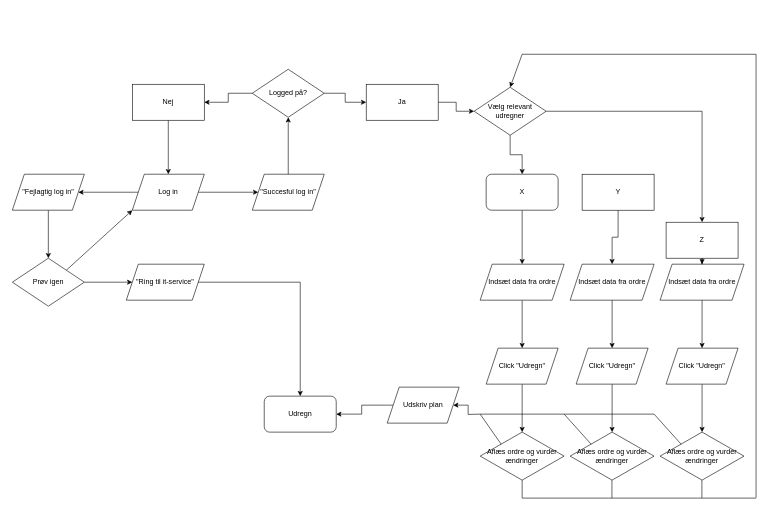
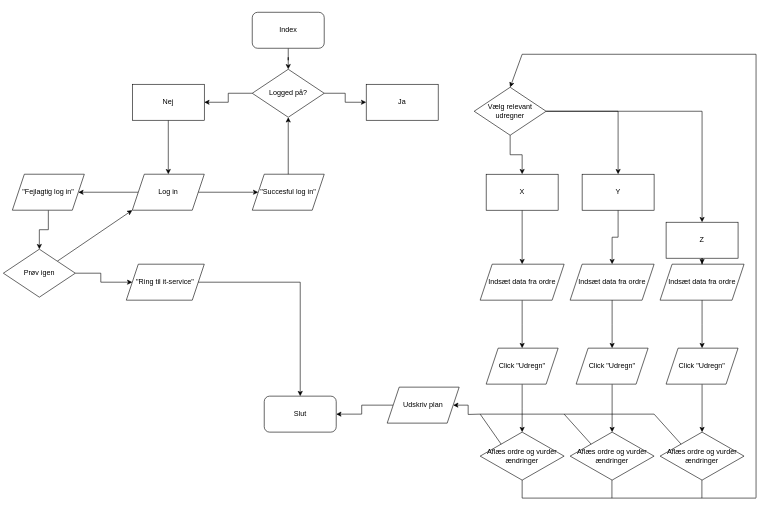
none -> (288, 30)
none -> (288, 59)
(455, 102) -> none
none -> (618, 168)
(522, 192) -> (522, 192)
(48, 282) -> (39, 273)
(300, 414) -> (300, 414)
